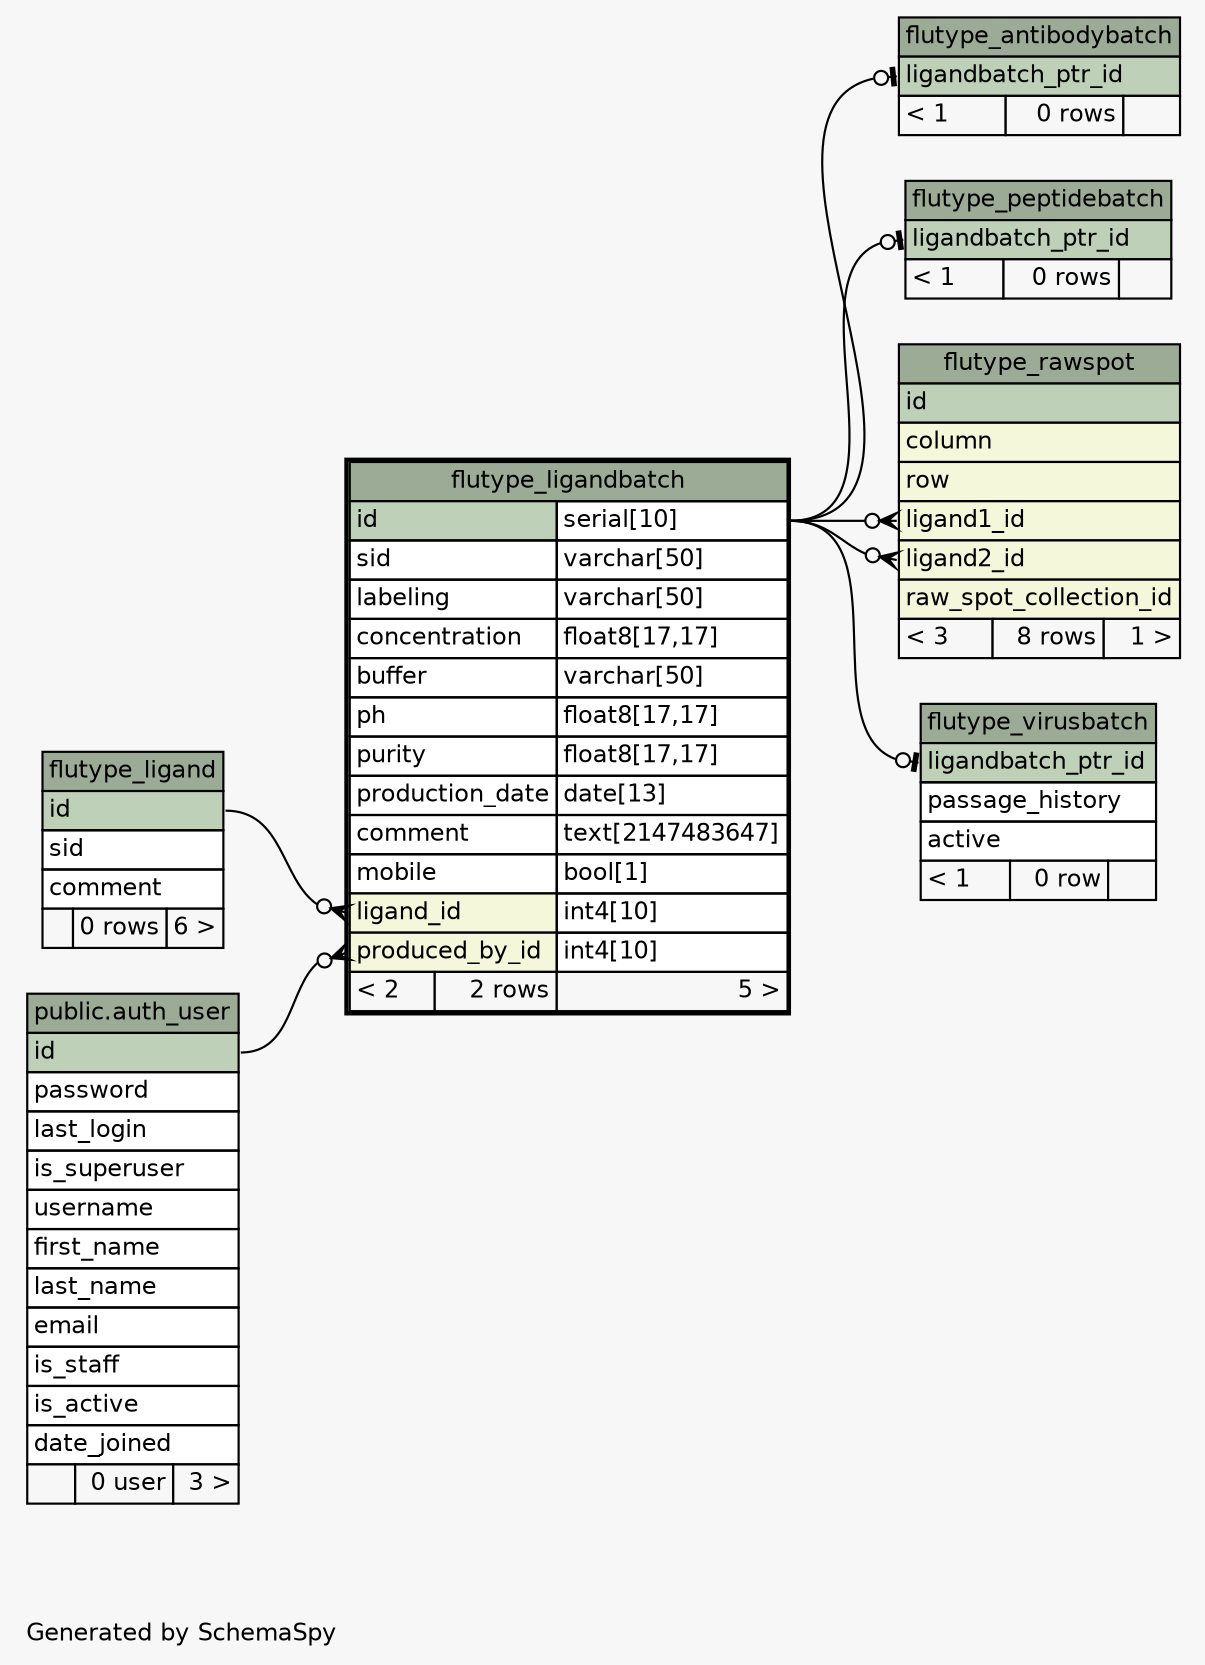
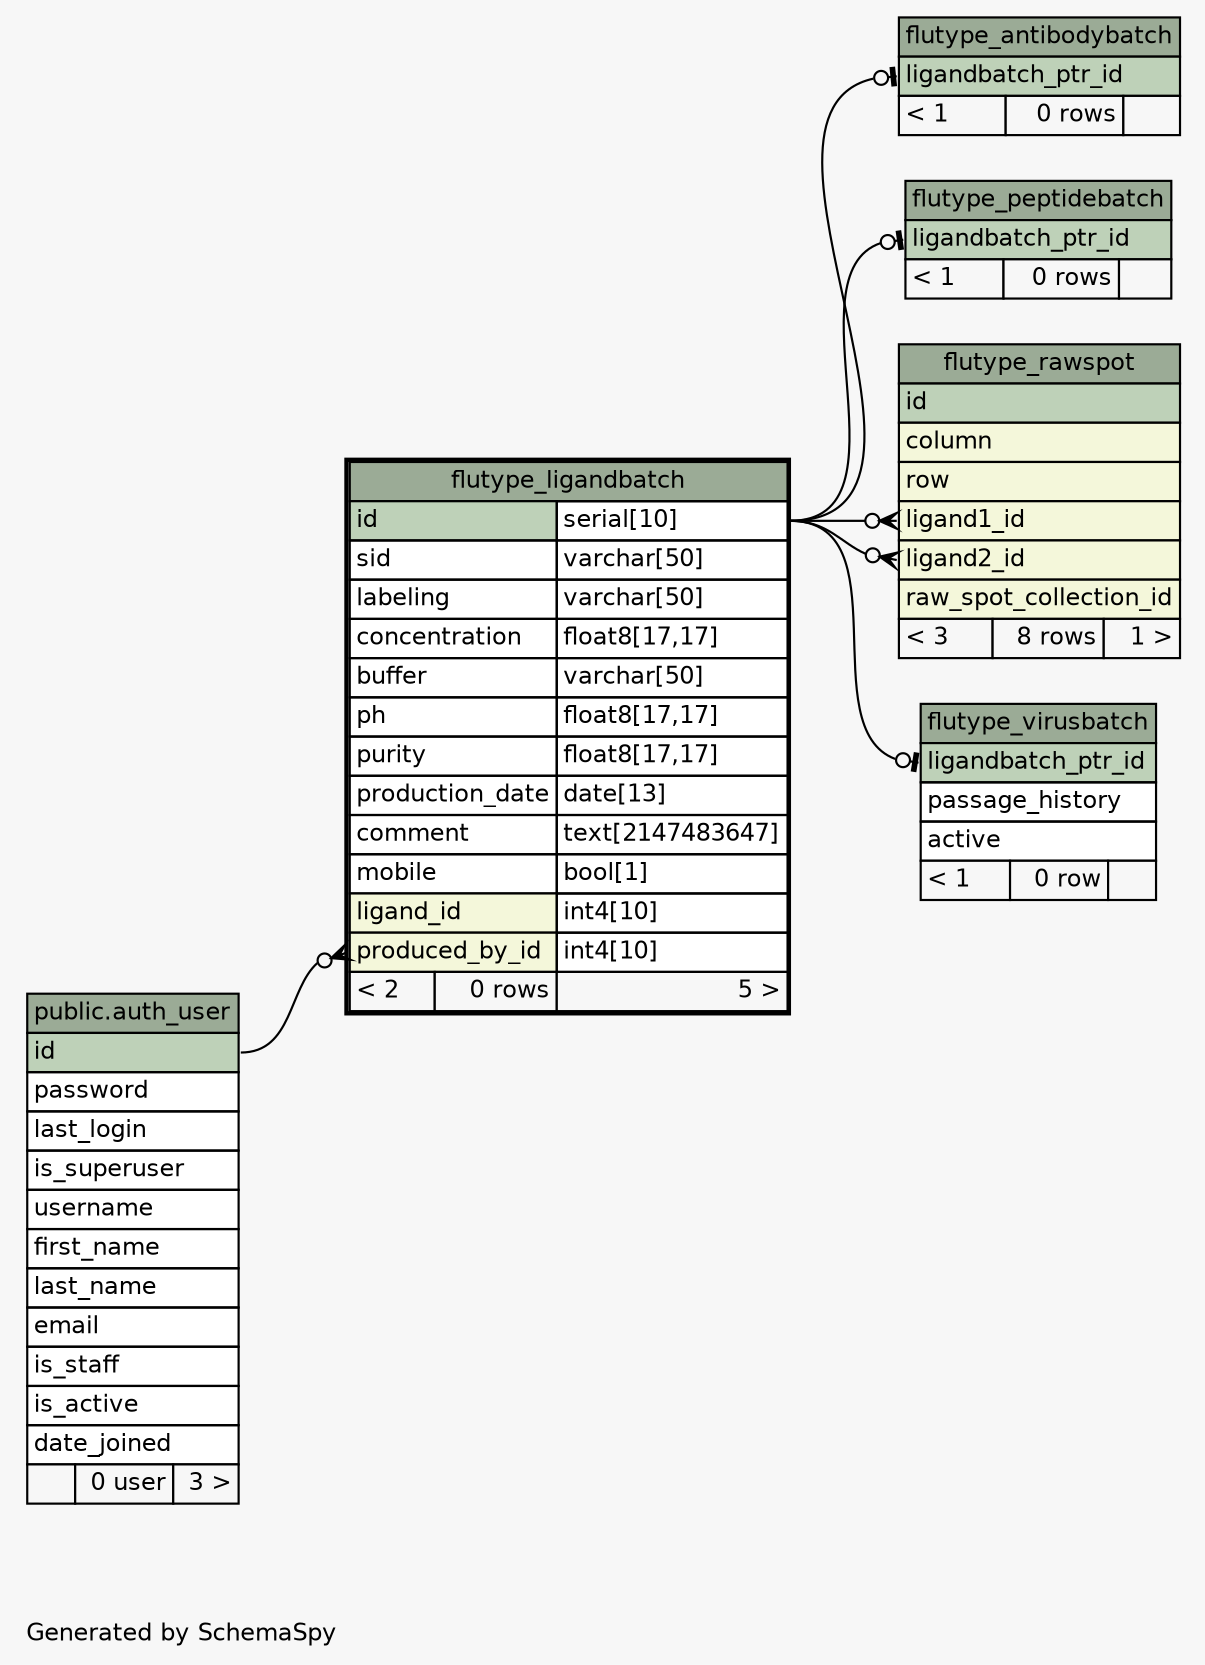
(132, 850) -> none
(510, 990) -> (510, 990)
